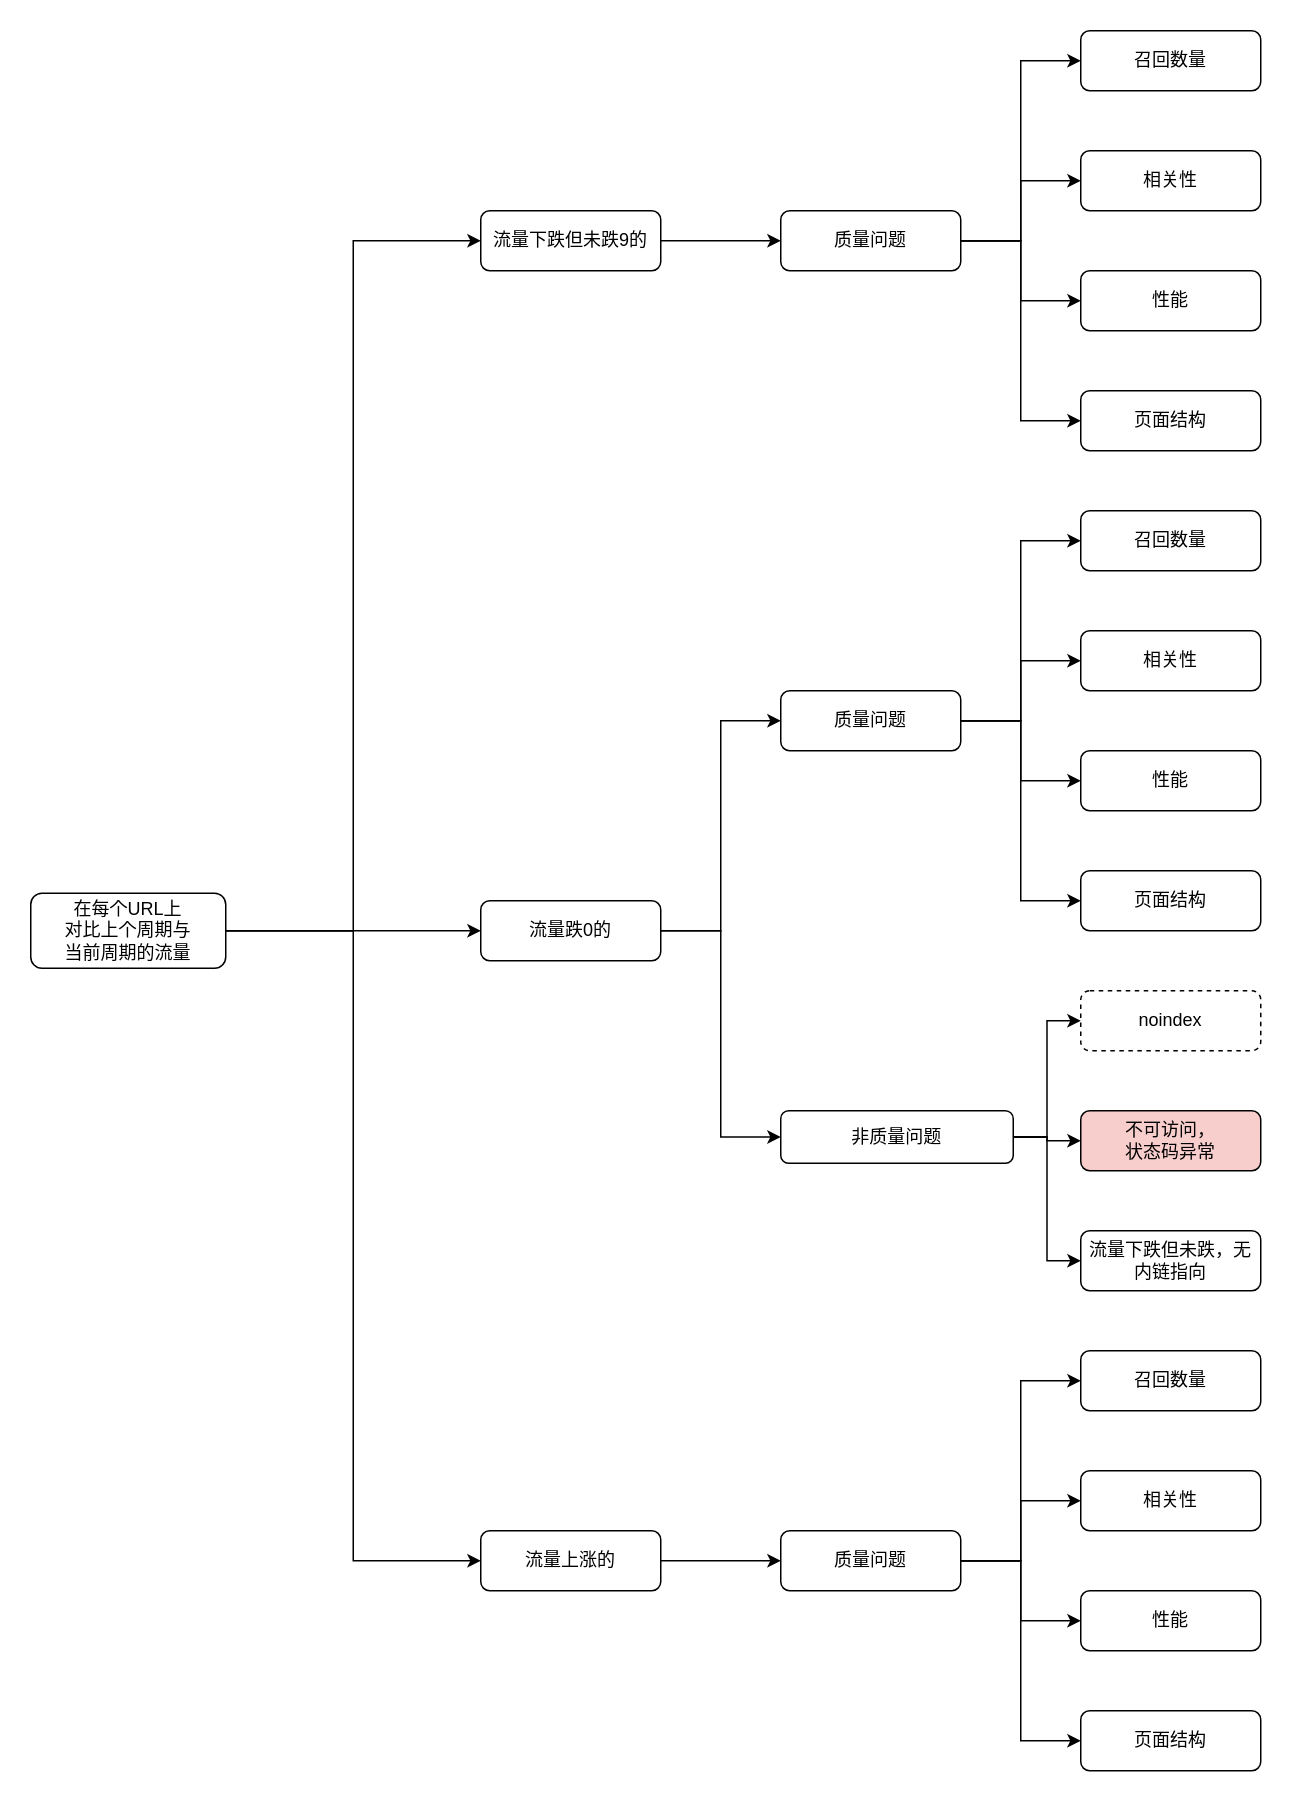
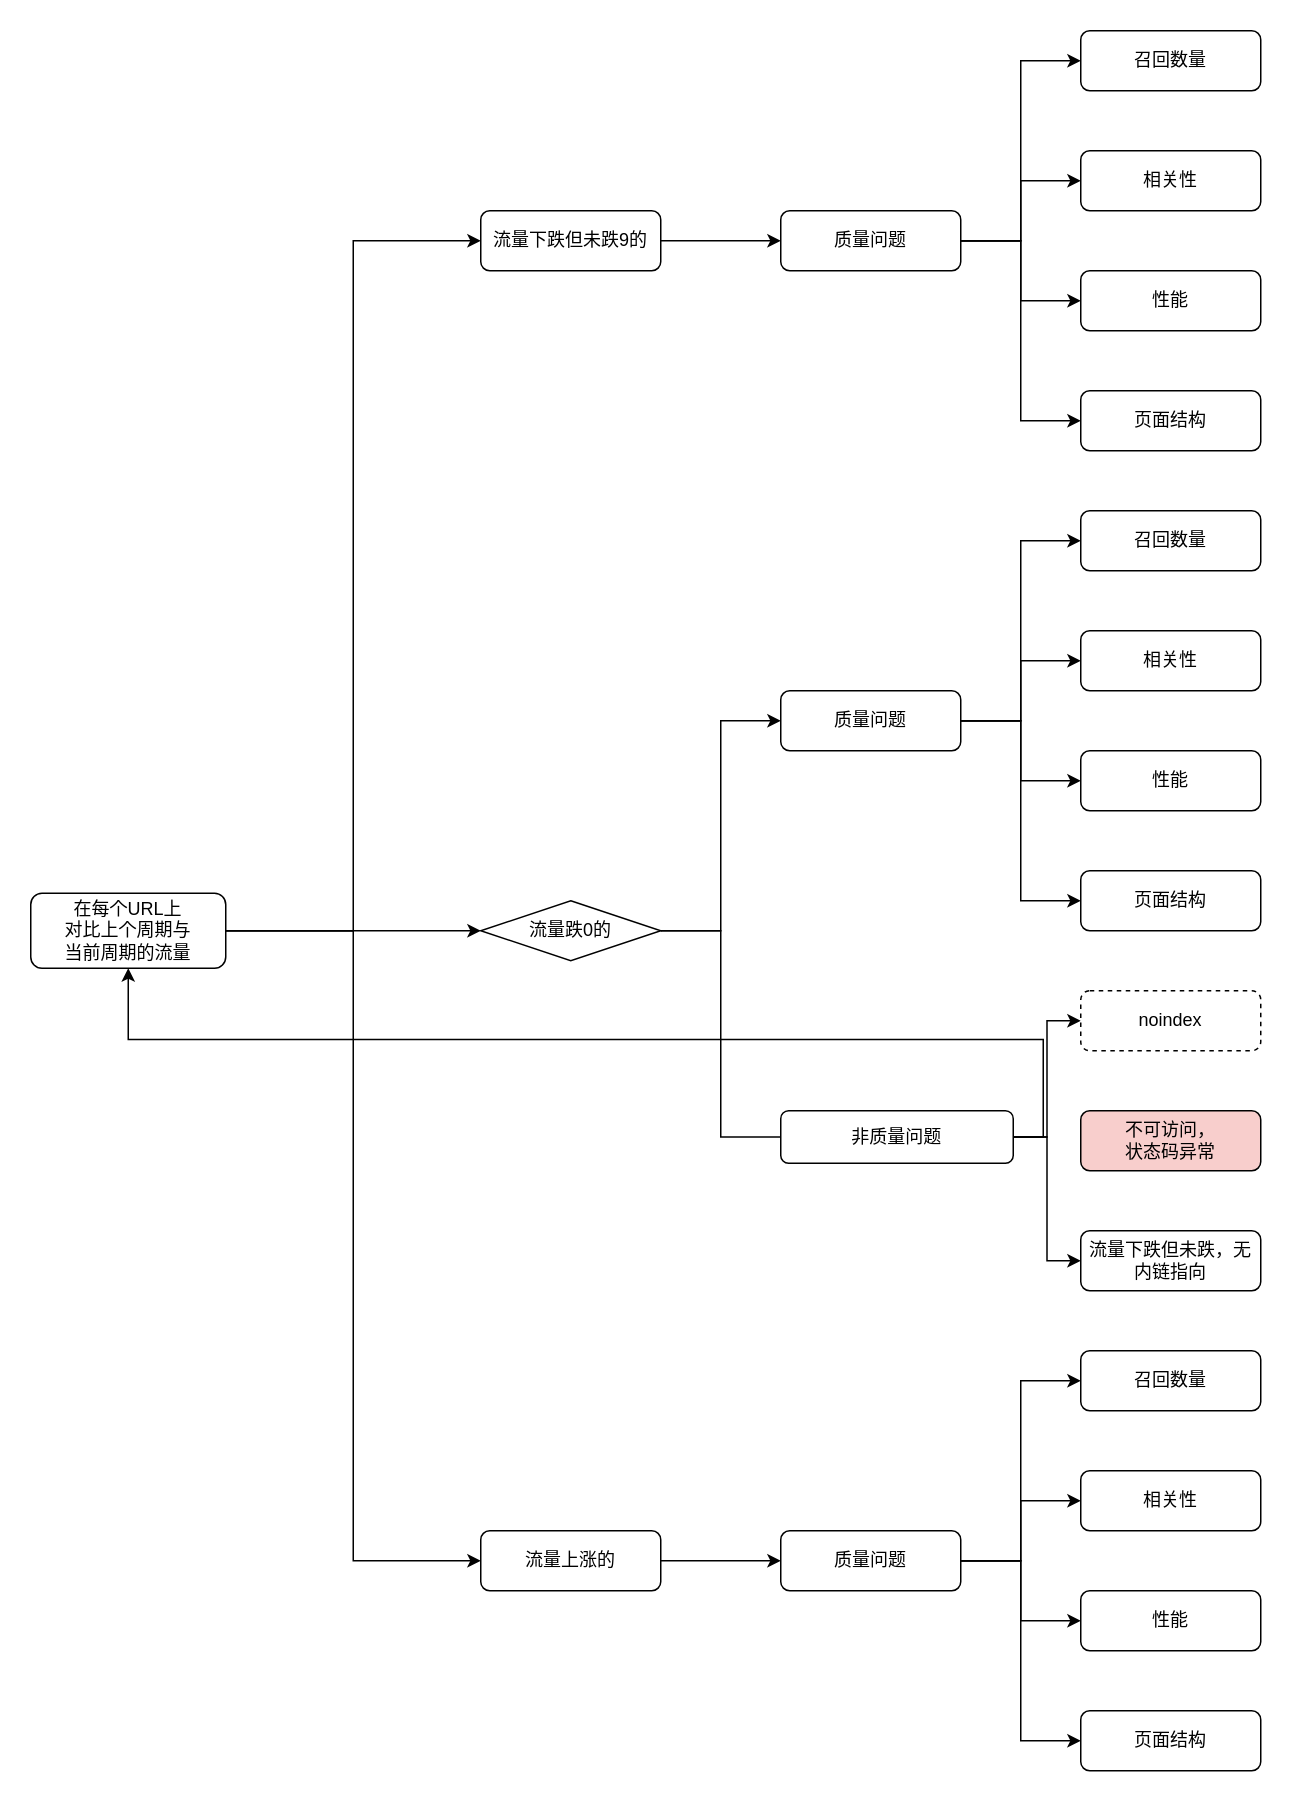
(571, 931) -> (571, 931)
(769, 1137) -> (773, 1137)
(1060, 1141) -> (603, 1040)
